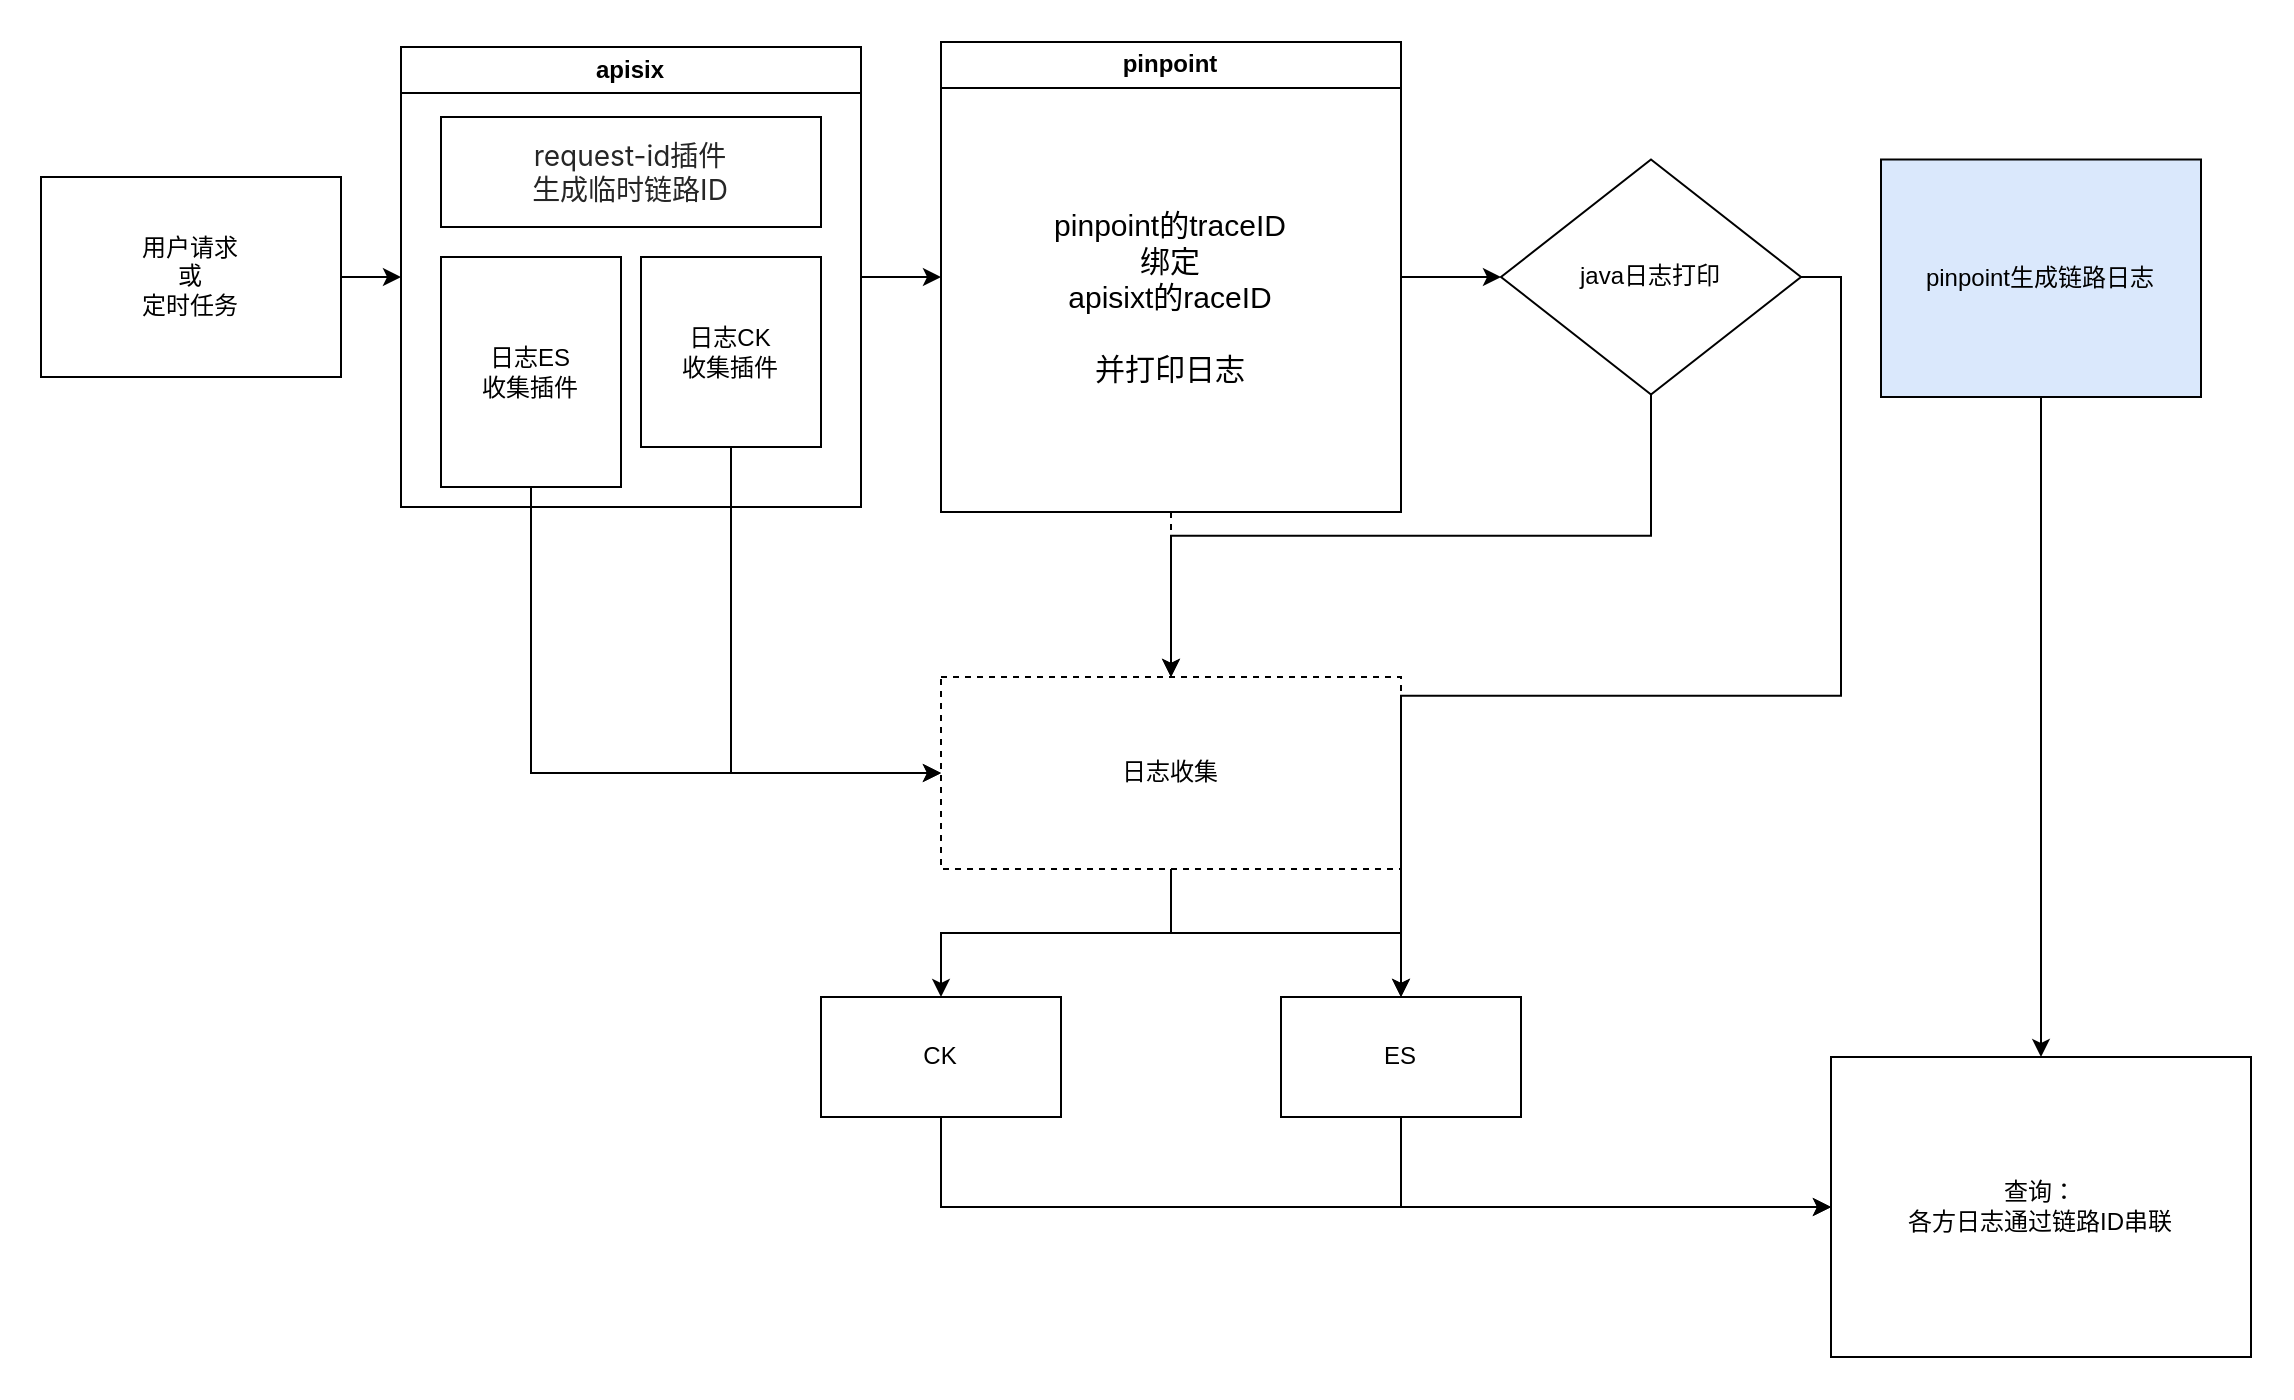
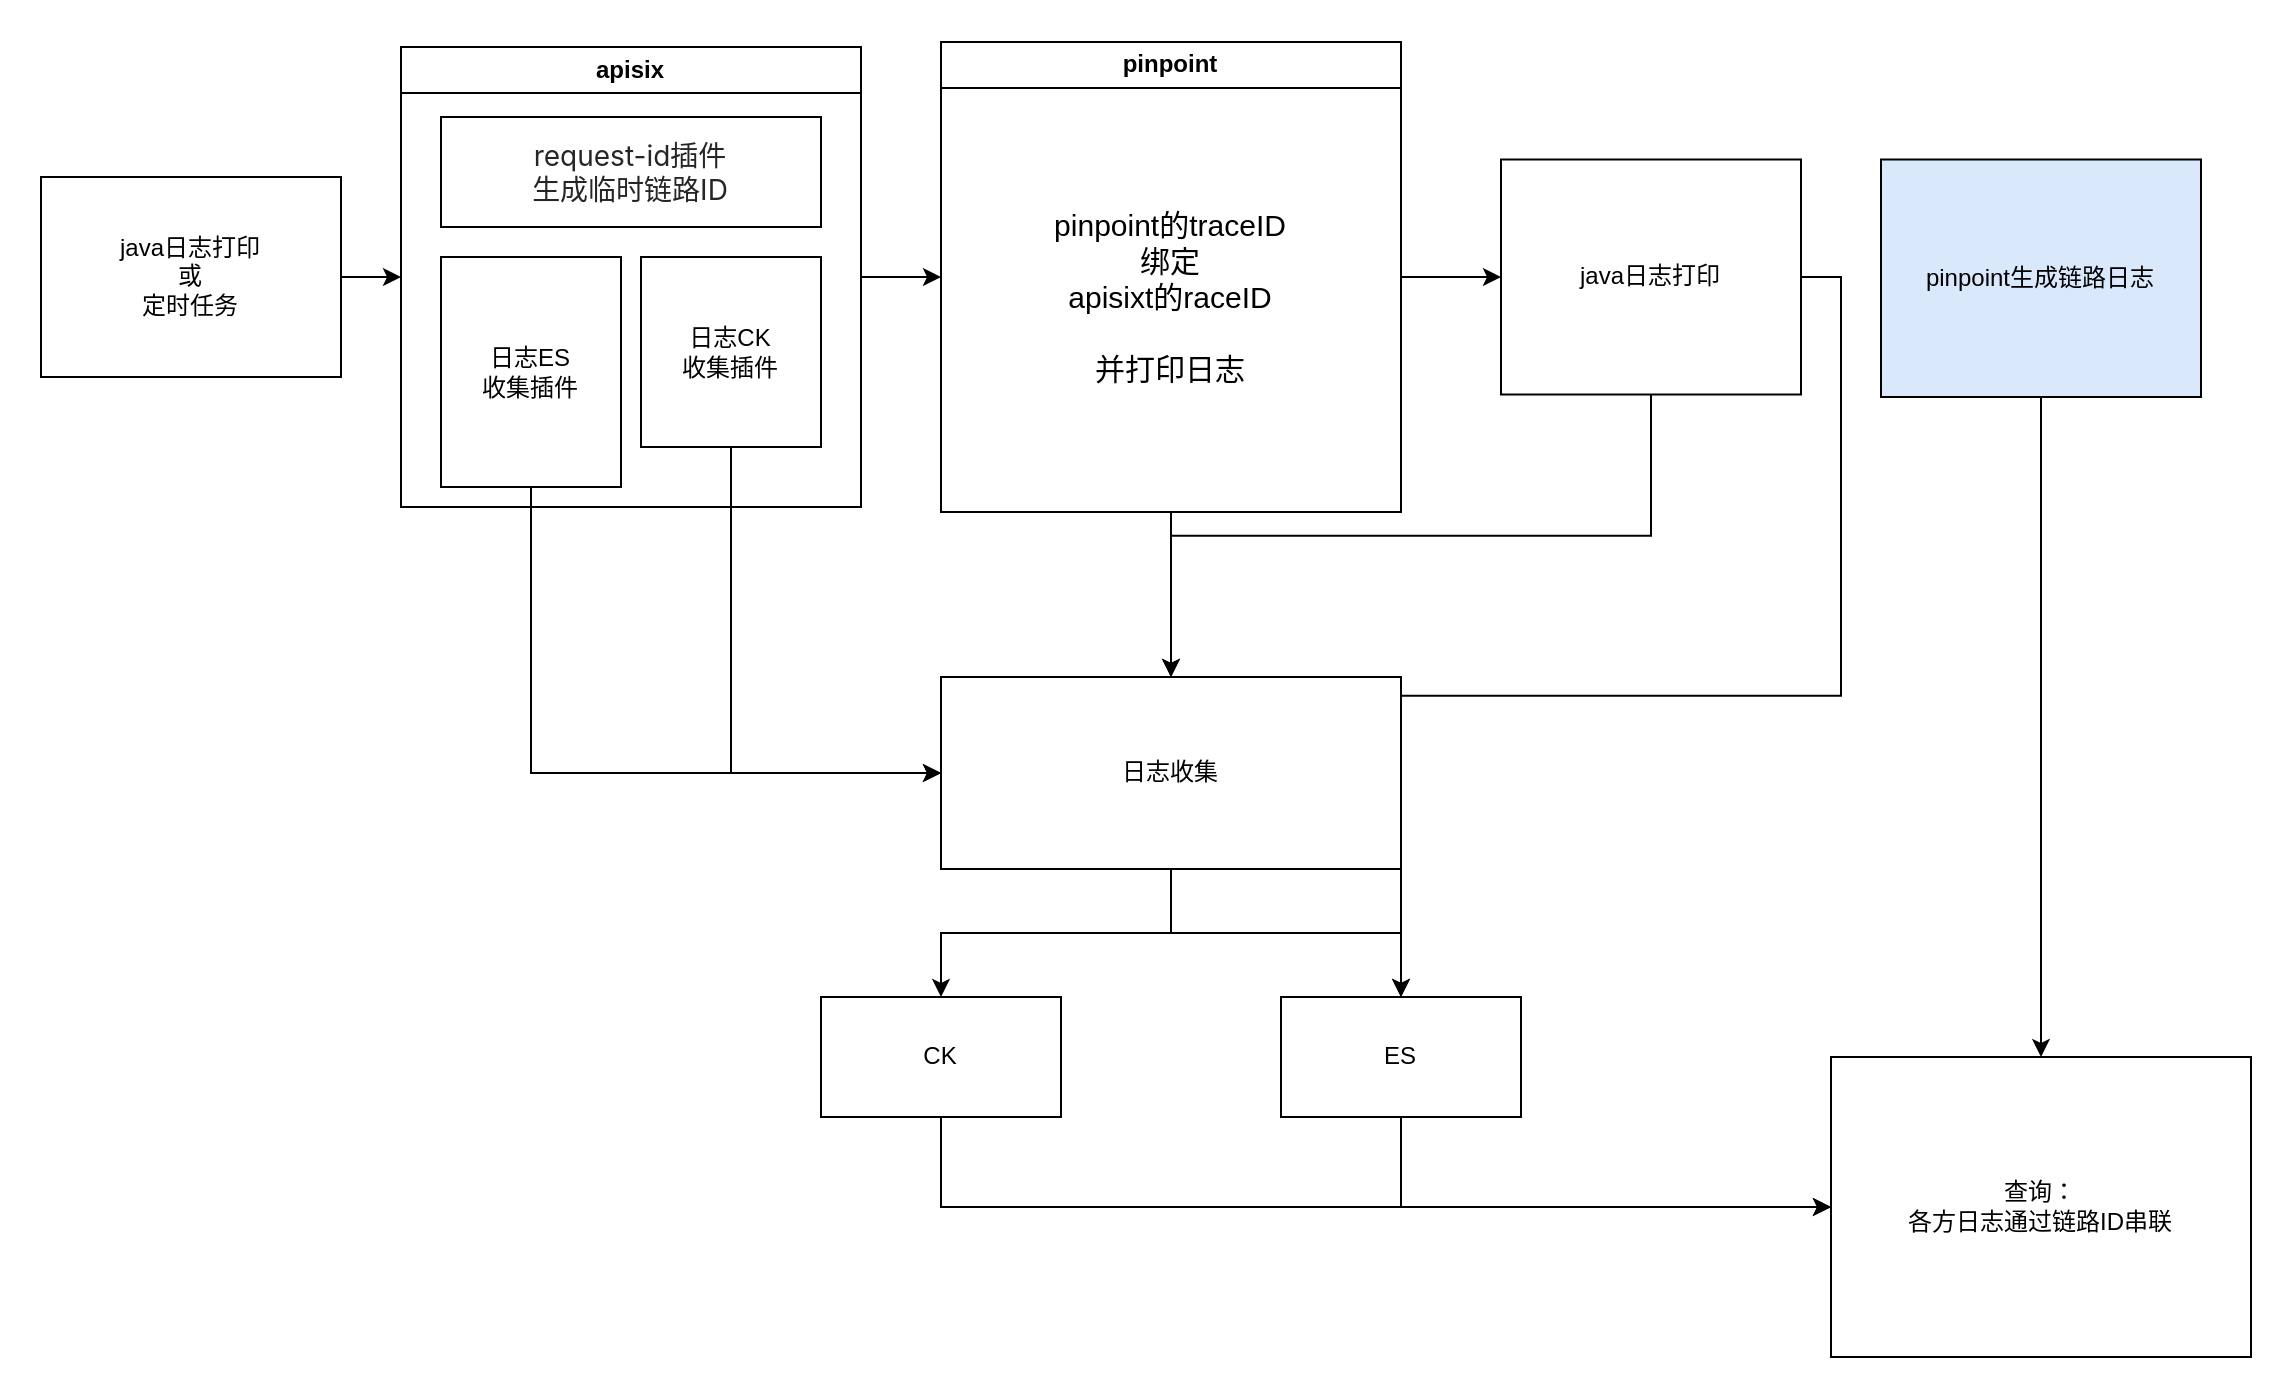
(191, 277) -> (191, 277)
(1651, 277) -> (1651, 277)
(1171, 523) -> (1171, 523)
(1171, 773) -> (1171, 773)
